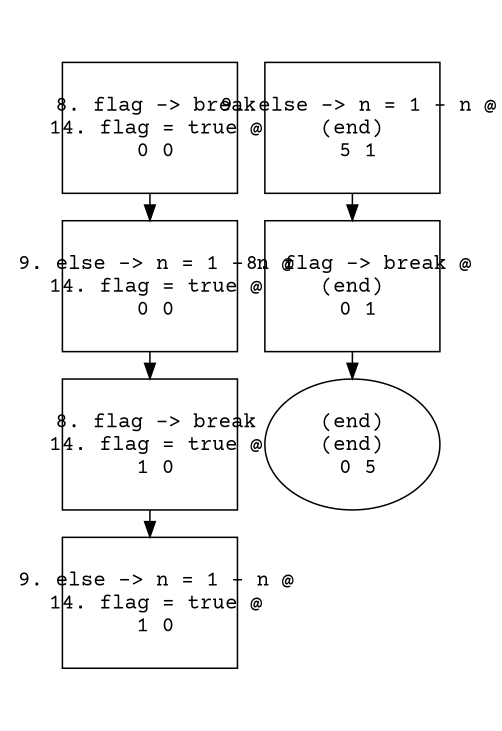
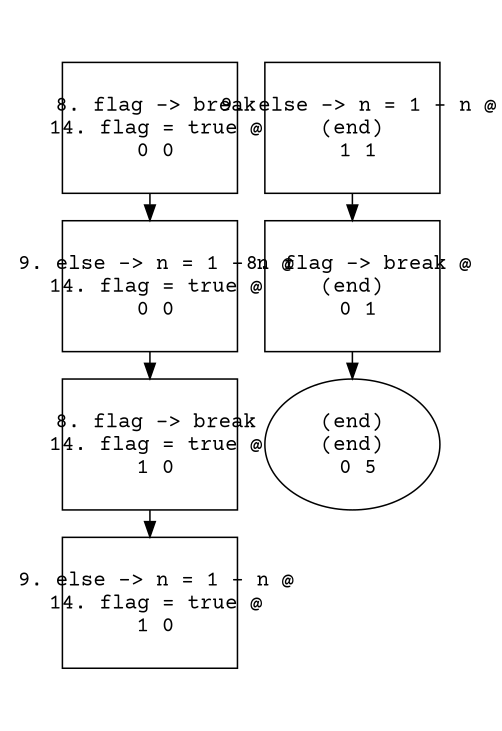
(352, 128) -> (352, 128)
